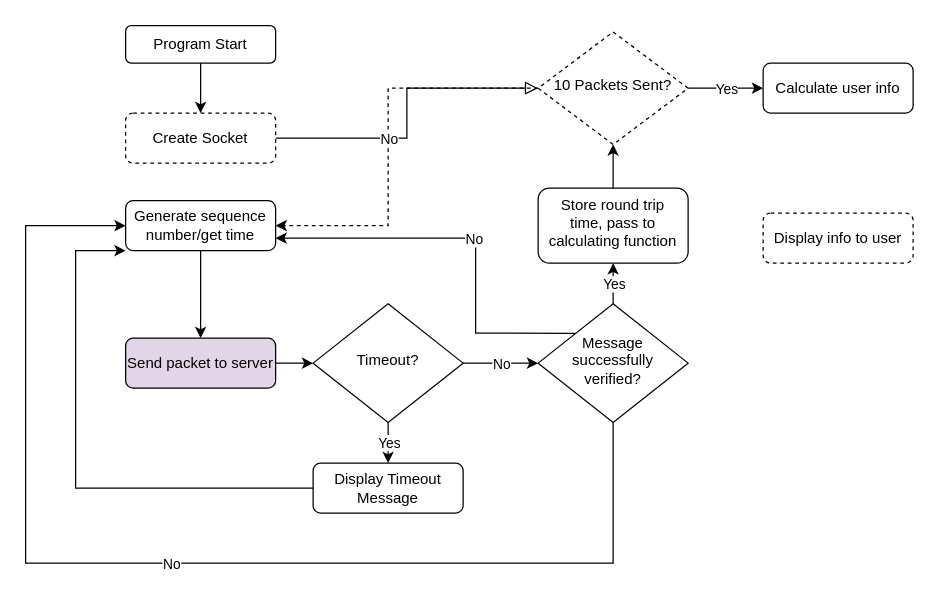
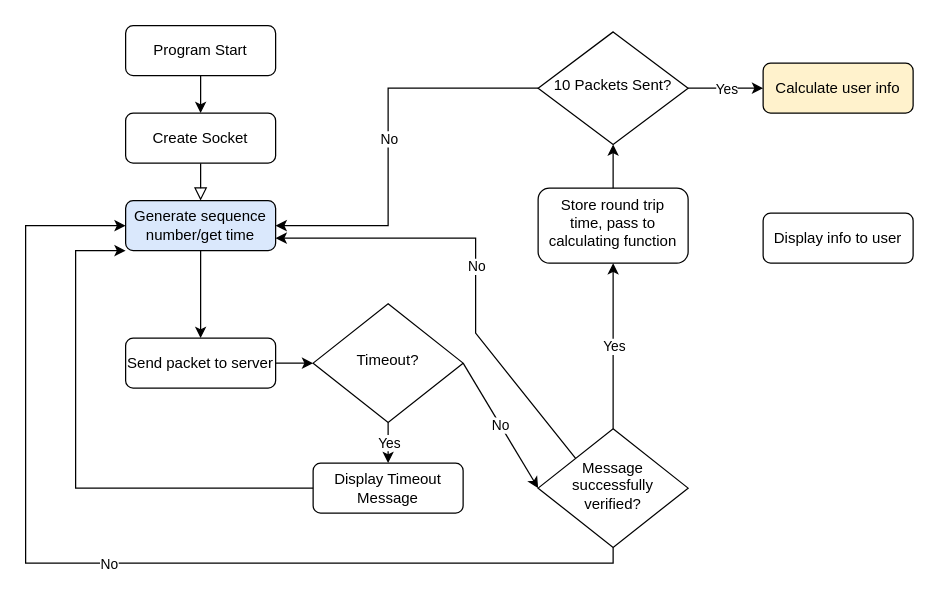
(201, 44) -> (201, 51)
(613, 88) -> (613, 88)
(838, 88) -> (838, 88)
(201, 138) -> (201, 138)
(328, 138) -> (201, 187)
(201, 226) -> (201, 226)
(374, 226) -> (374, 226)
(838, 238) -> (838, 238)
(201, 363) -> (201, 363)
(613, 363) -> (613, 488)
